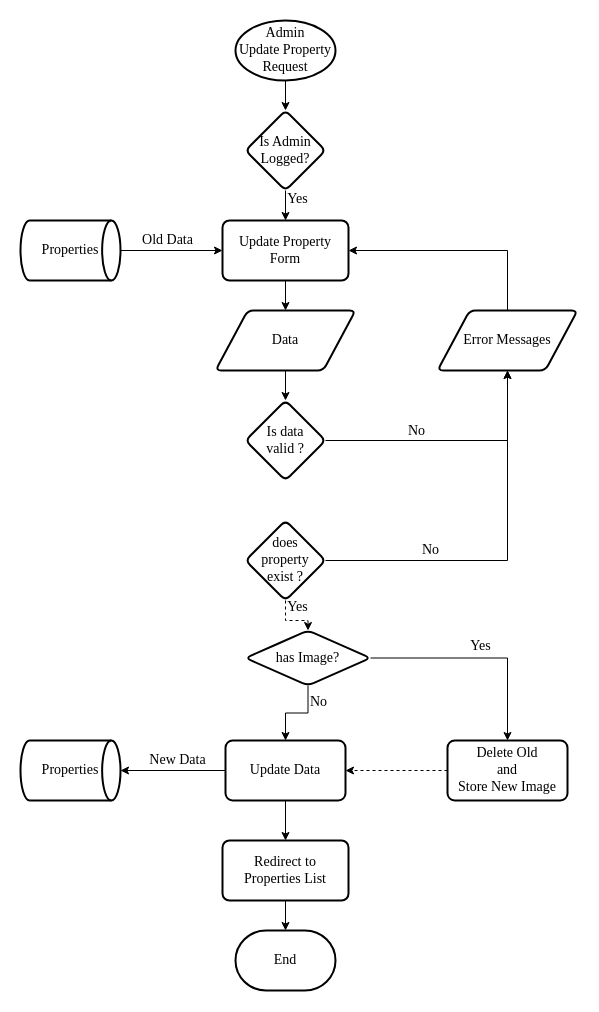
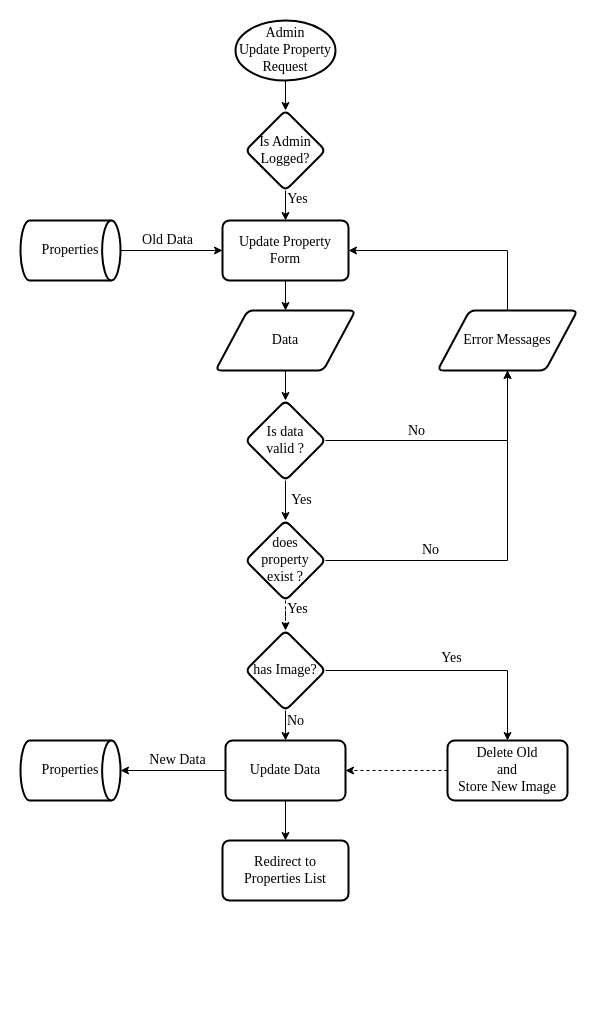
none -> (286, 497)
(308, 658) -> (286, 671)
(286, 920) -> none
(286, 961) -> none
